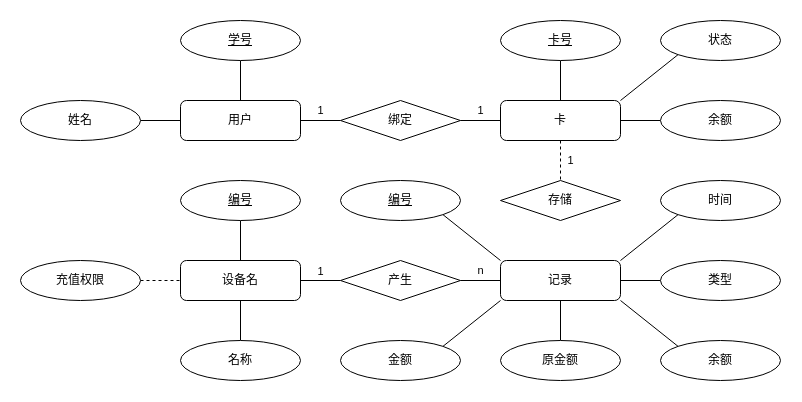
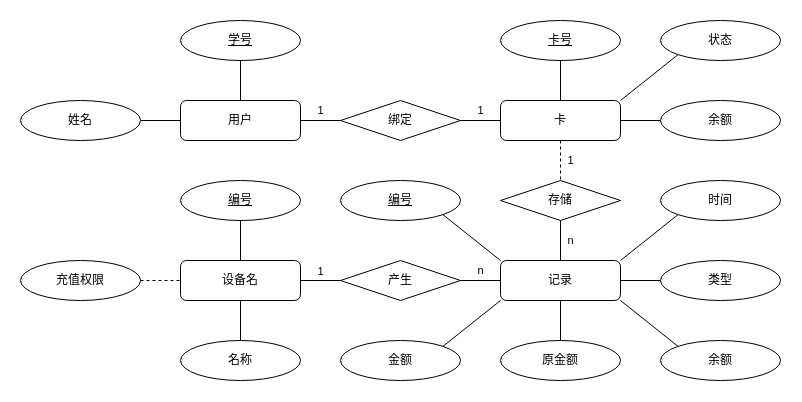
none -> (561, 241)
